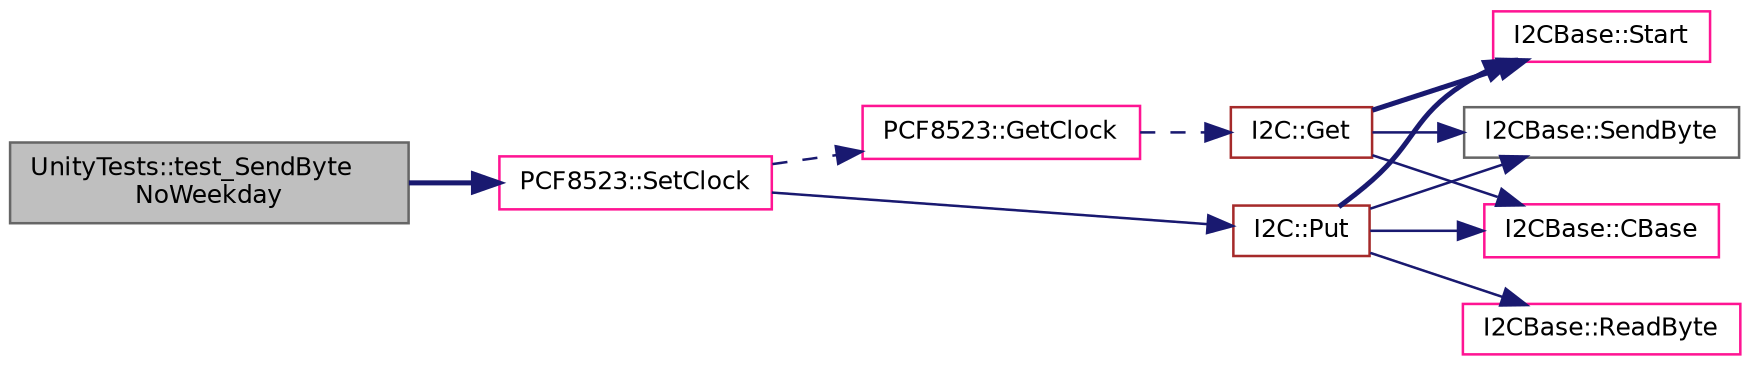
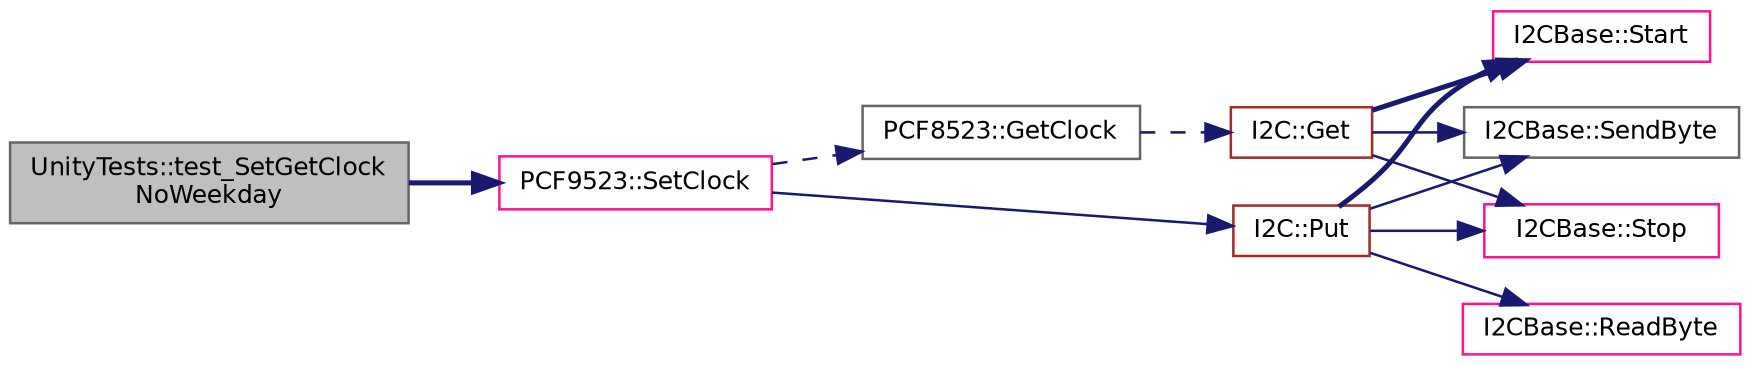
(1001, 132) -> (1001, 132)
(209, 183) -> (209, 183)
(636, 183) -> (636, 183)
(1602, 231) -> (1602, 231)
